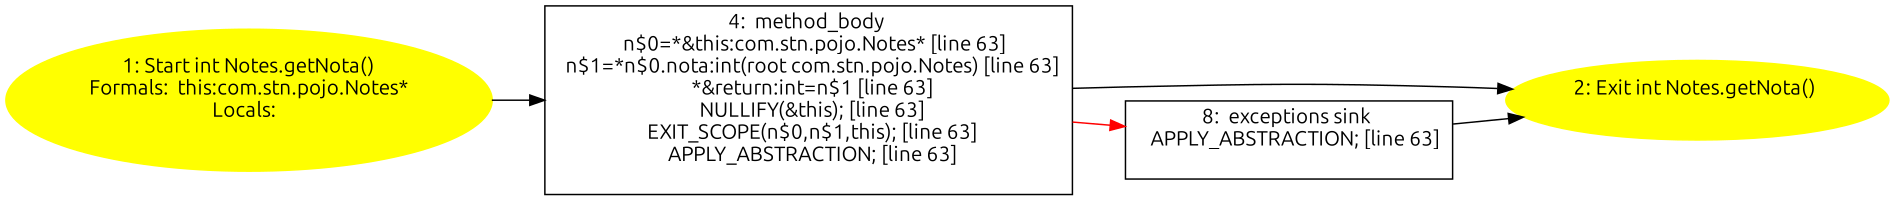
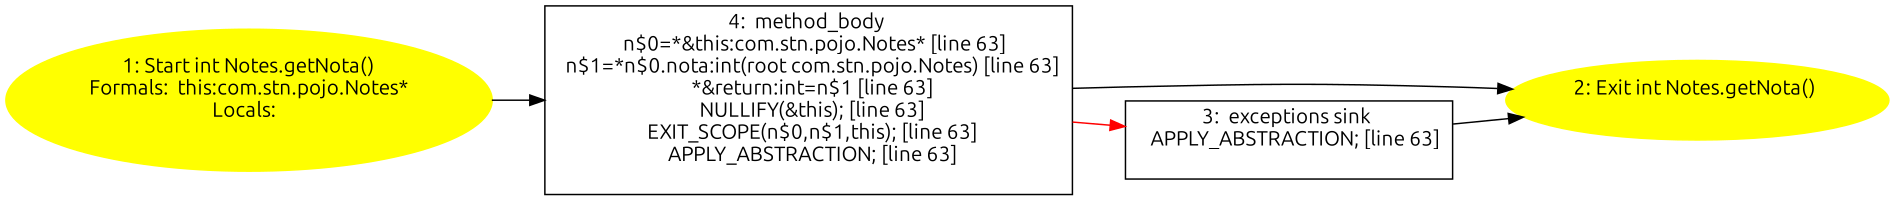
(1289, 140) -> (1289, 140)
